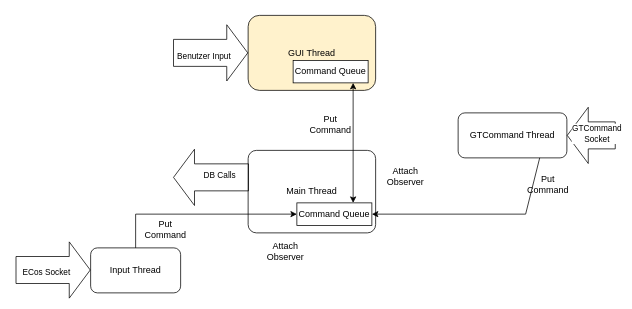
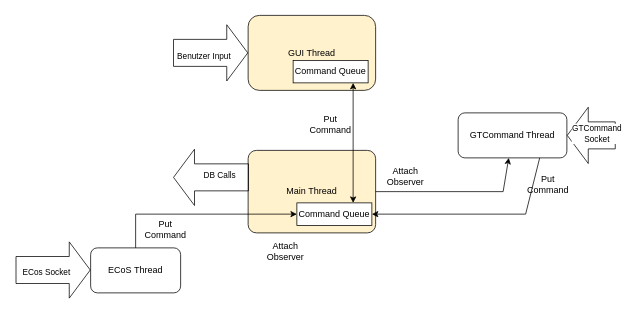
(312, 192) -> (312, 192)
none -> (454, 192)
(135, 270) -> (135, 270)
